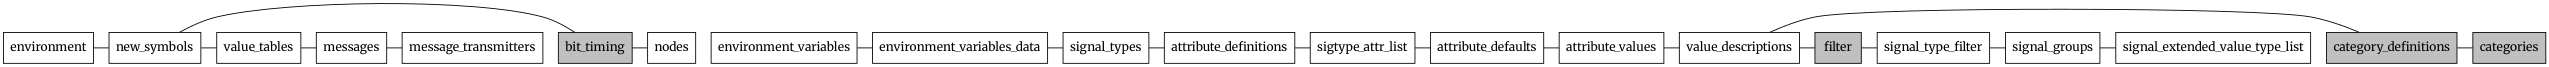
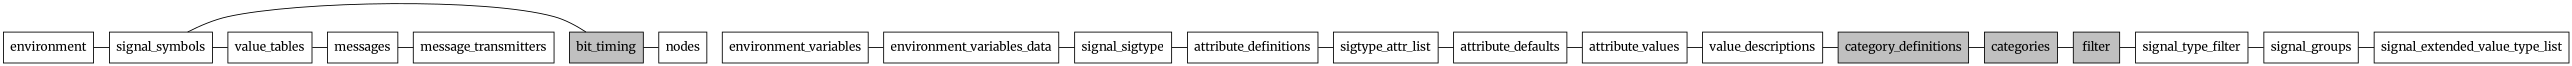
(155, 48) -> (161, 48)
(1106, 48) -> (1123, 48)
(1807, 48) -> (2065, 48)
